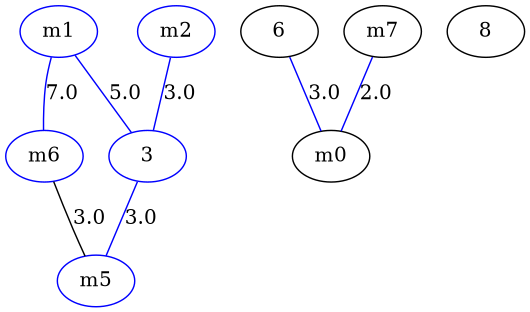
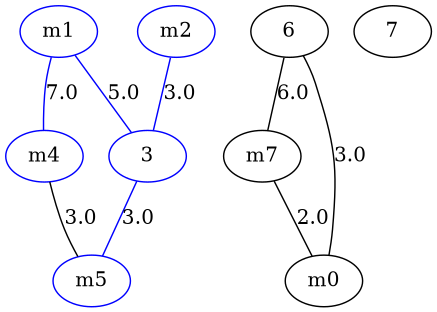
(486, 32) -> (393, 32)
none -> (276, 94)
(305, 94) -> (333, 153)
(357, 94) -> (293, 219)
(44, 156) -> (44, 156)
